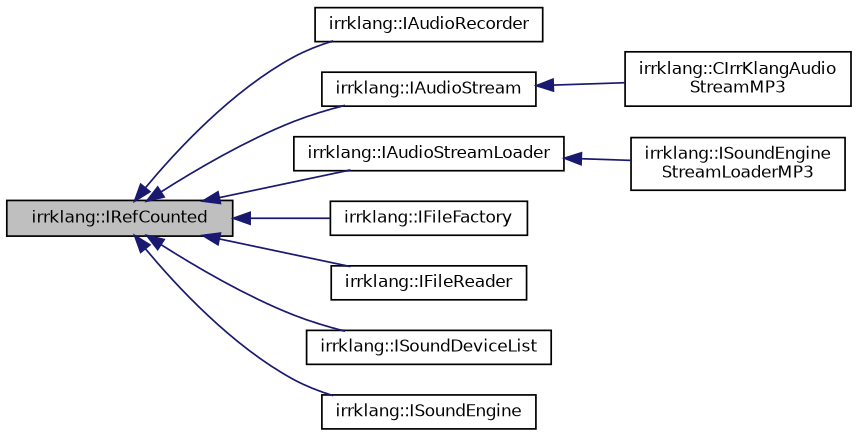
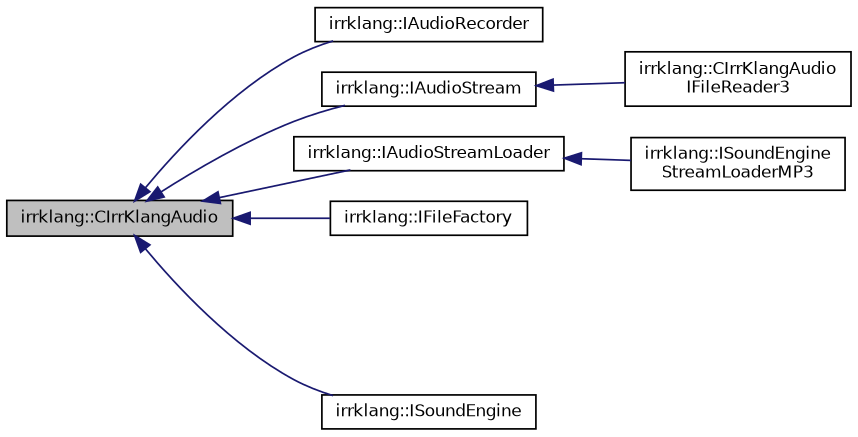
(738, 79) -> (738, 79)
(120, 218) -> (120, 218)
(429, 283) -> none
(429, 347) -> none
